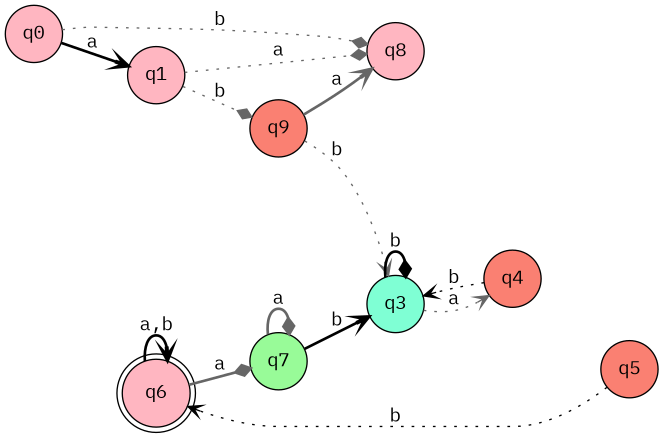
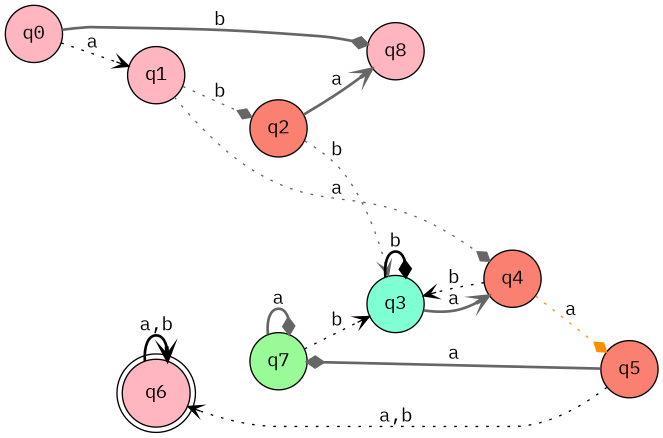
(207, 30) -> (207, 30)
(89, 52) -> (89, 52)
(268, 64) -> (314, 195)
(279, 128) -> (279, 128)
(451, 311) -> (451, 311)
none -> (565, 319)
(331, 336) -> (331, 336)
(212, 379) -> (462, 365)
(396, 416) -> (396, 416)
